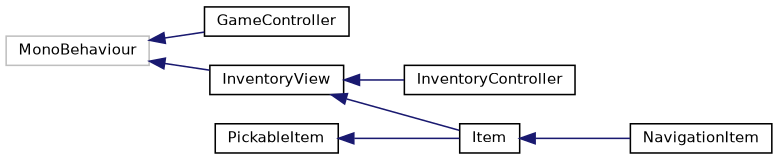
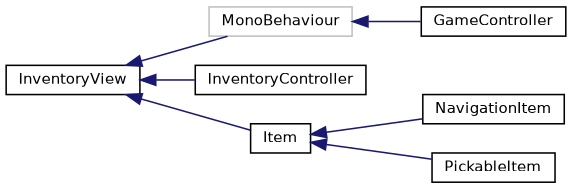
(187, 67) -> (184, 49)
(407, 138) -> (379, 152)
